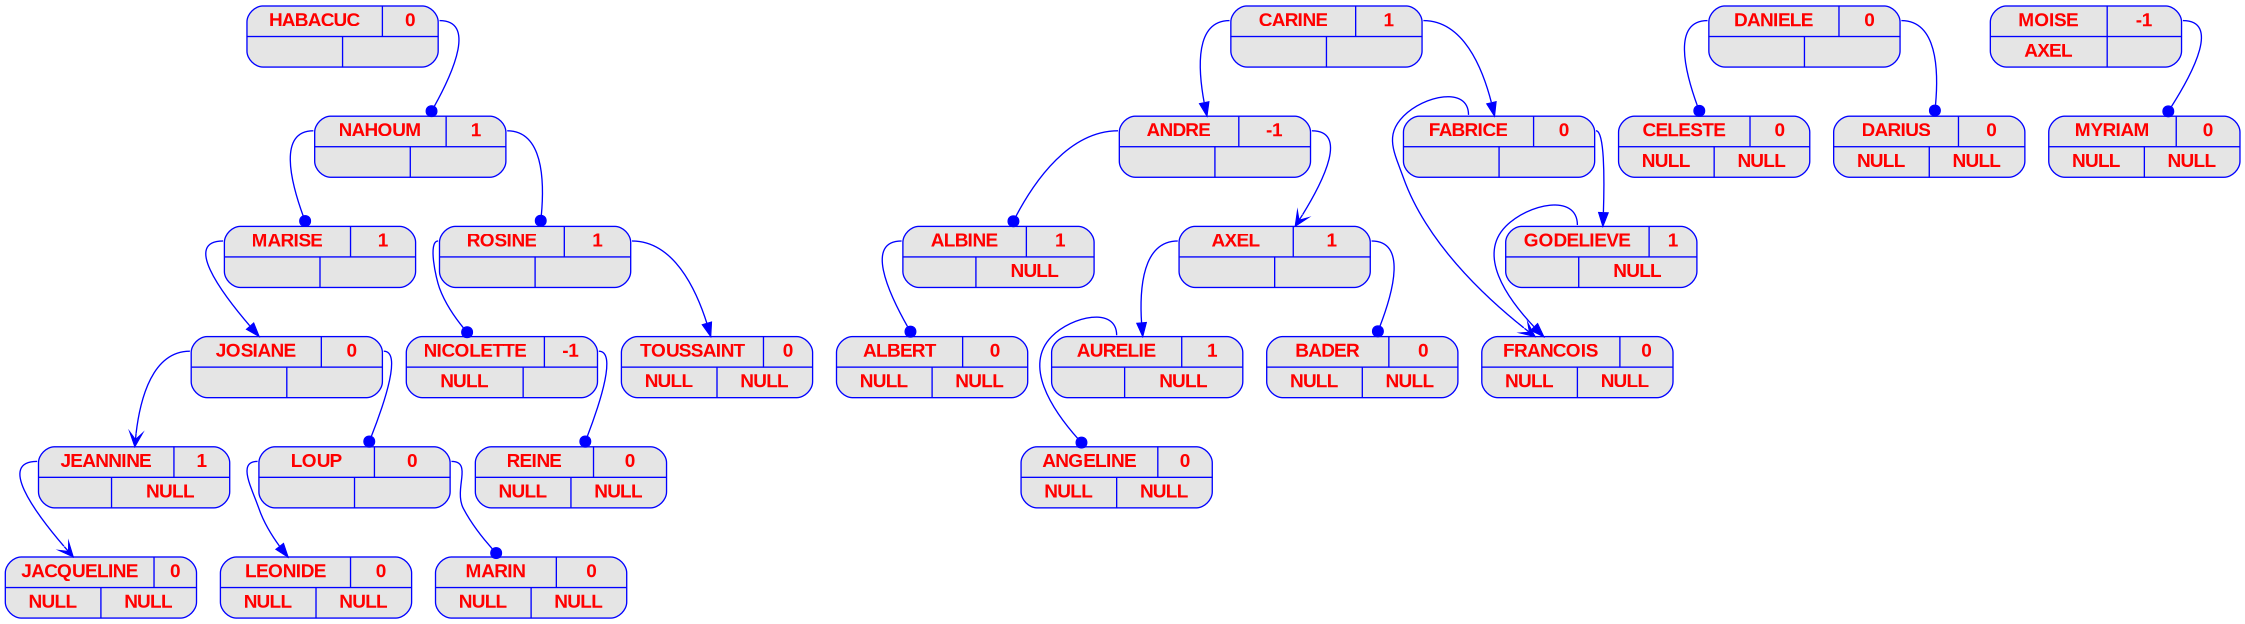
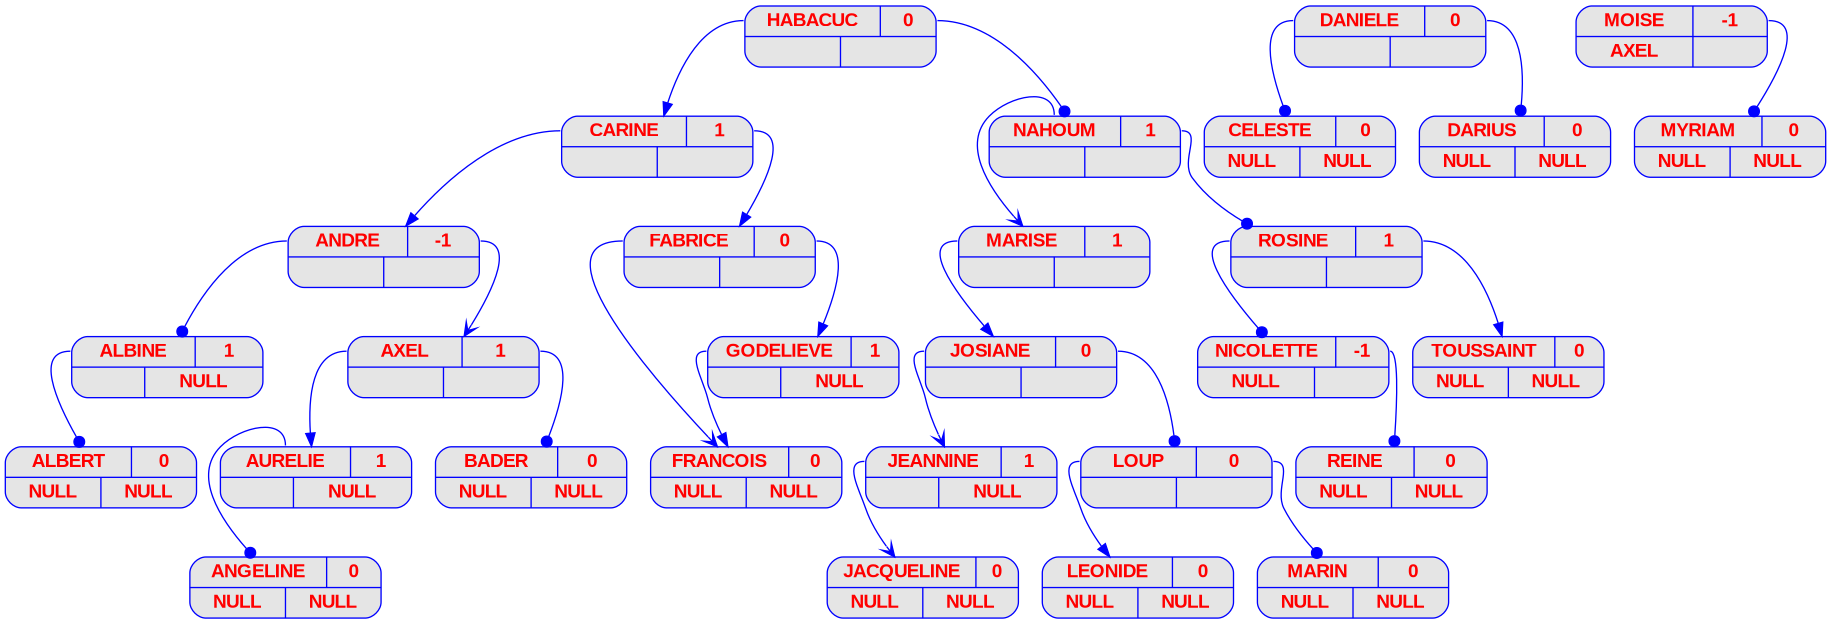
none -> (694, 50)
(291, 168) -> (981, 130)
